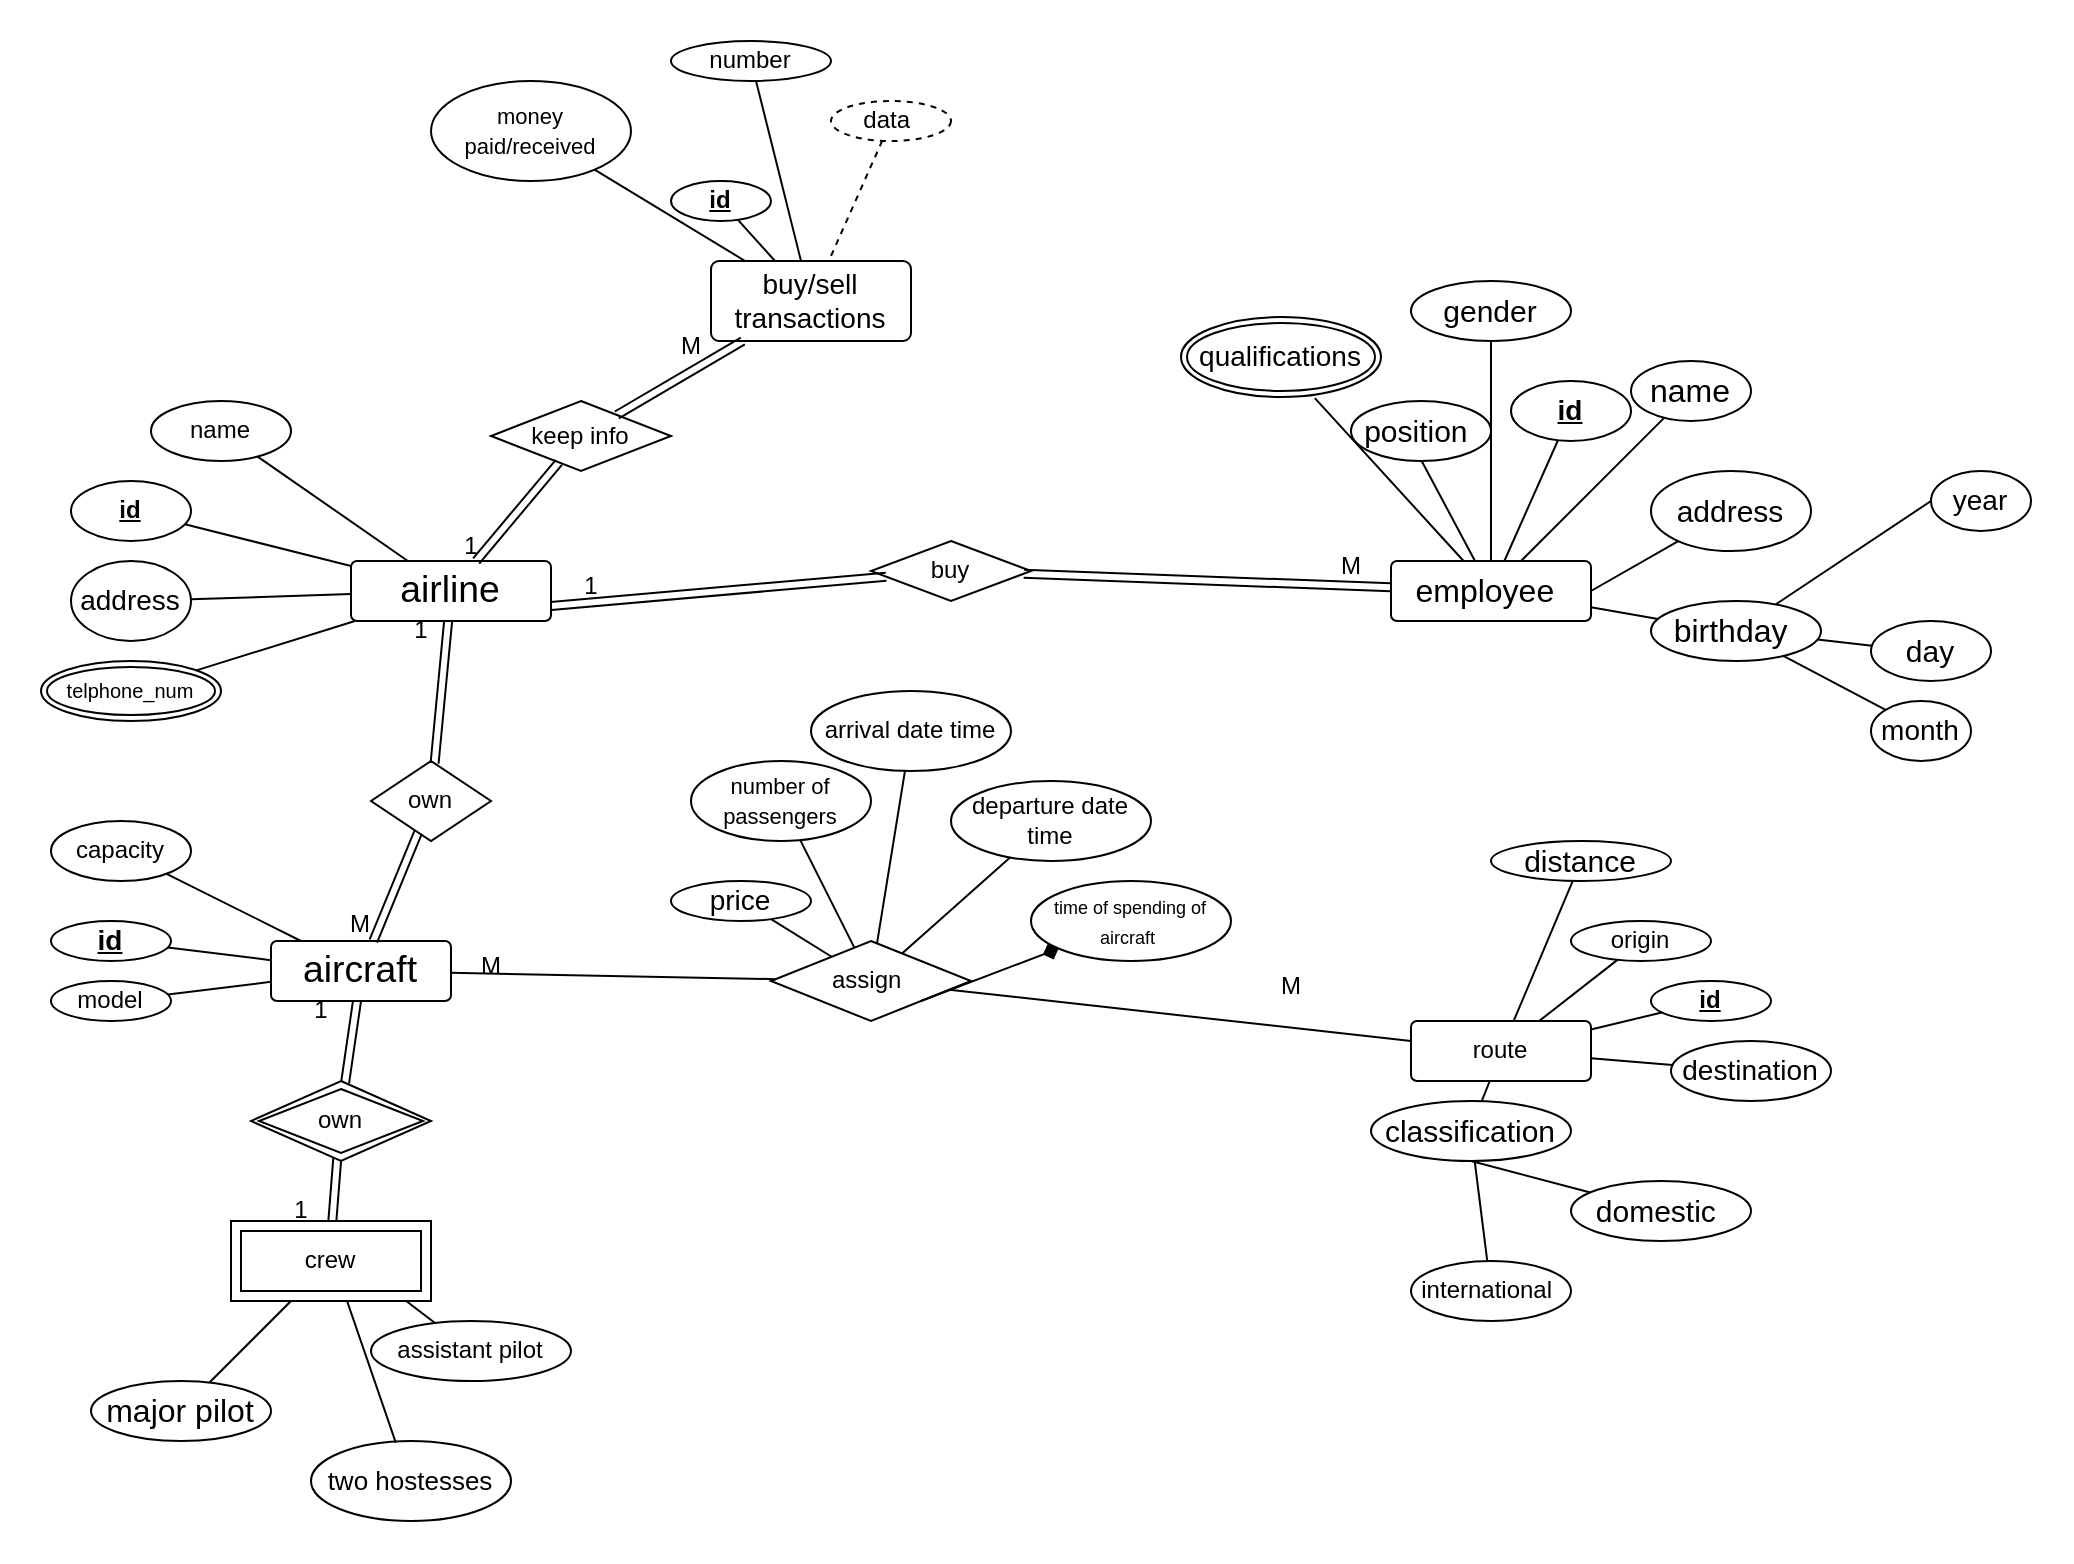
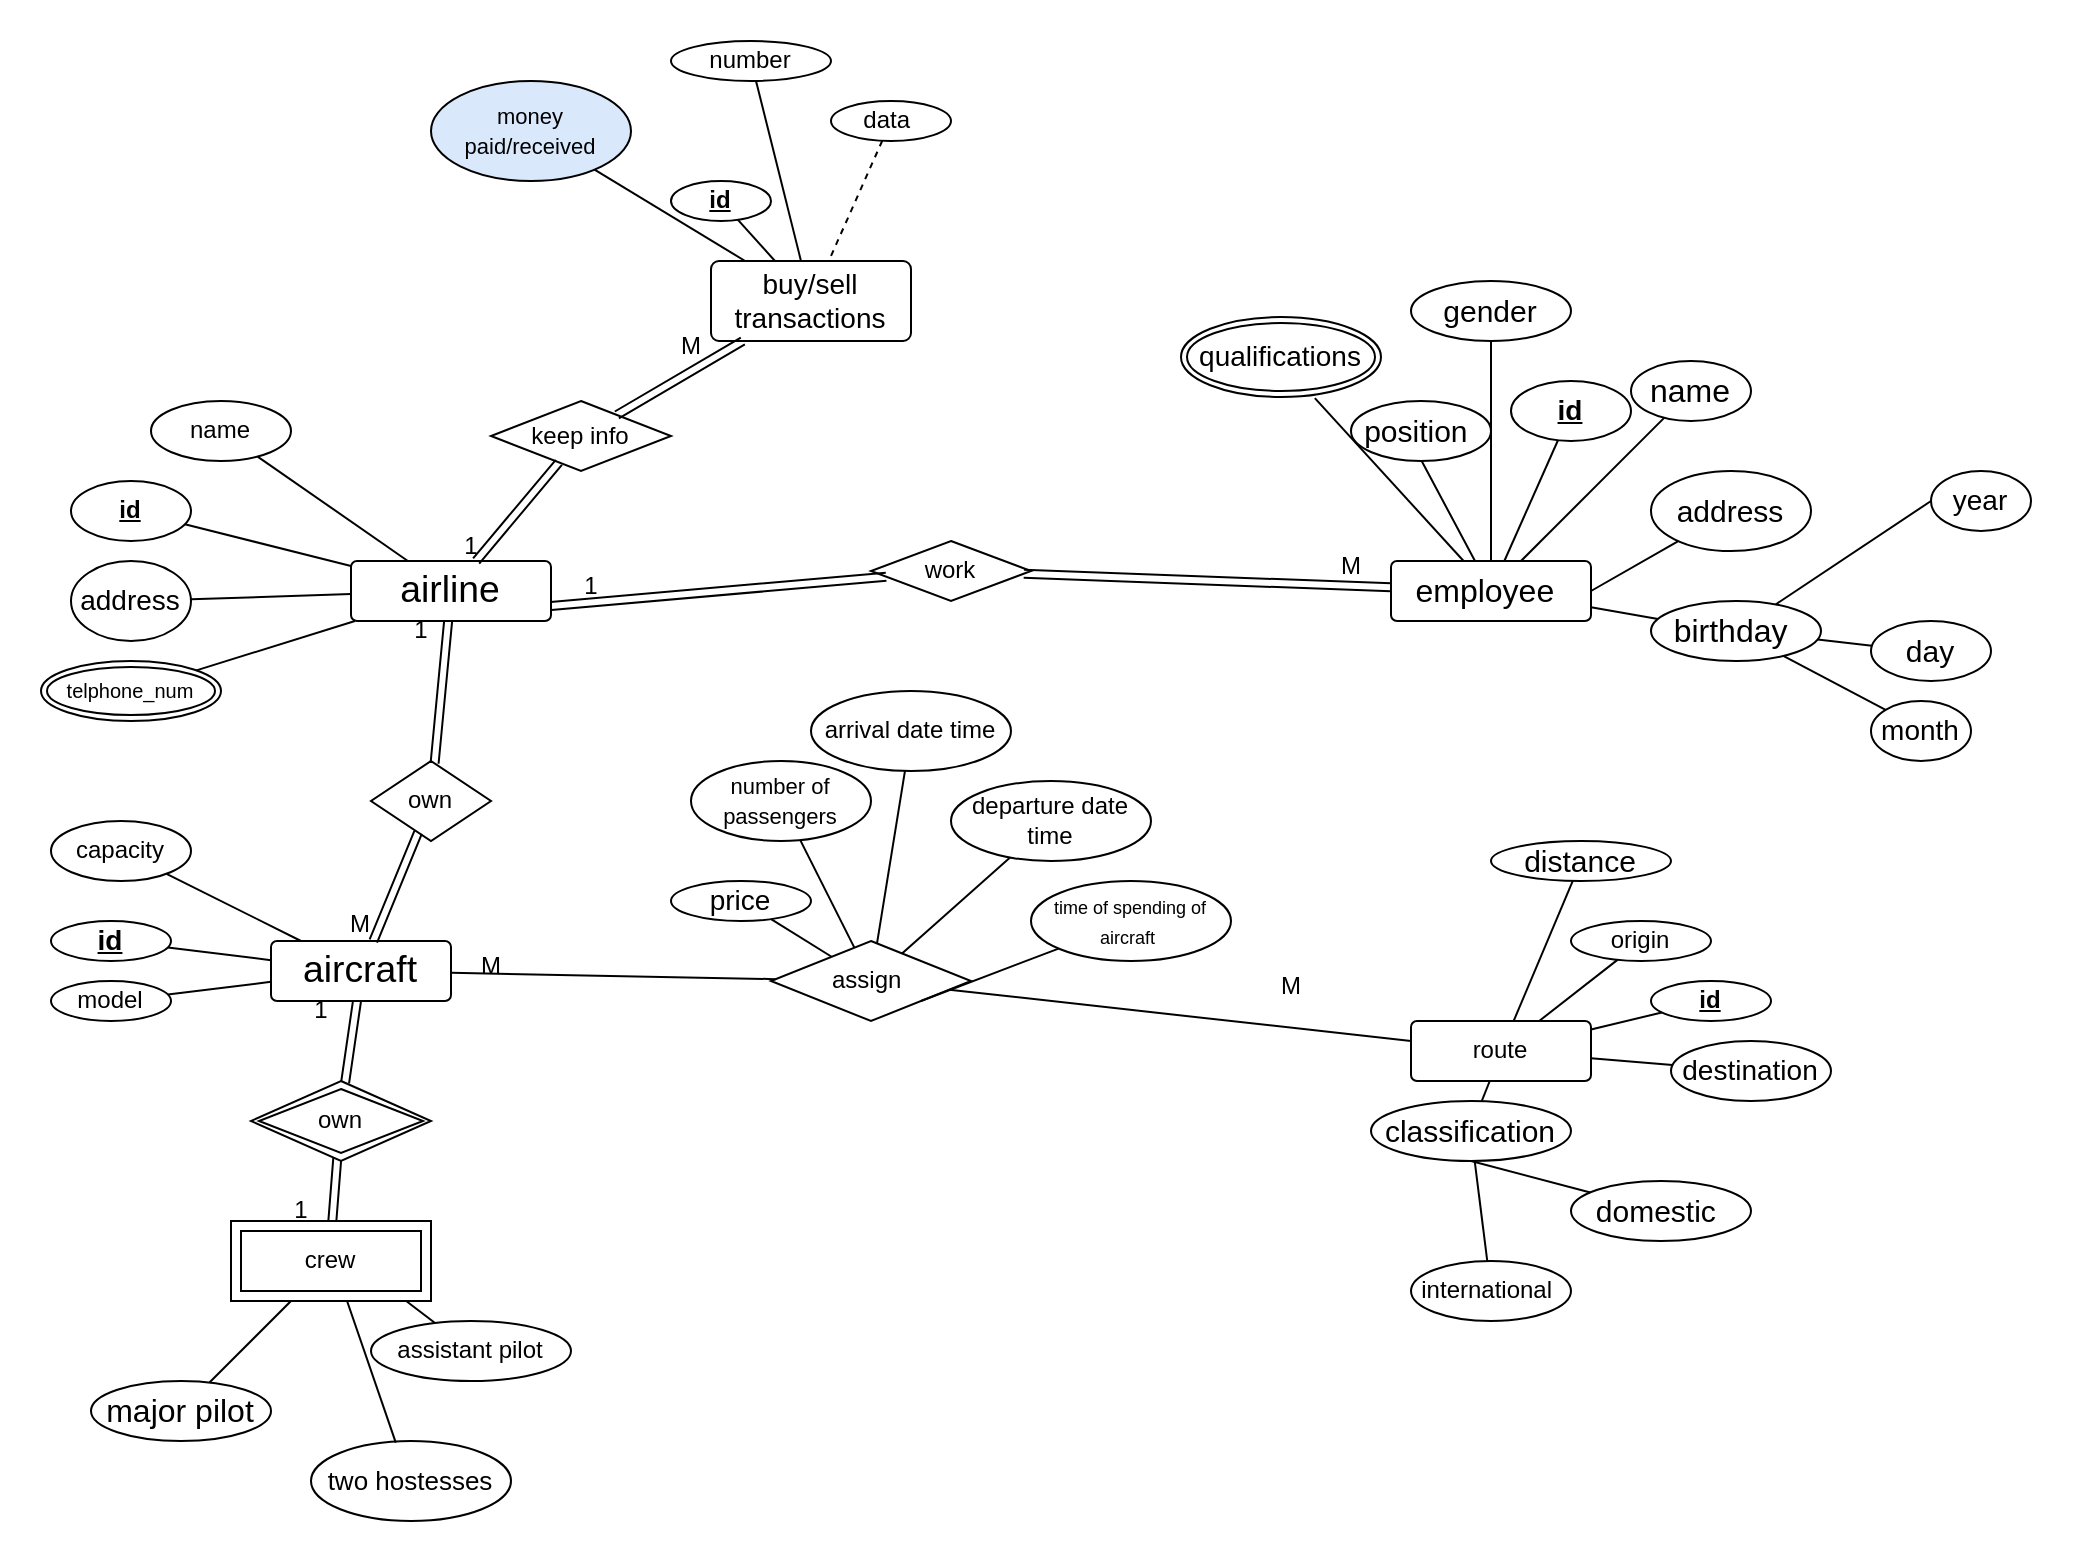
(891, 121) -> (891, 121)
(531, 131) -> (531, 131)
(951, 571) -> (951, 571)
(1043, 954) -> (1050, 952)
